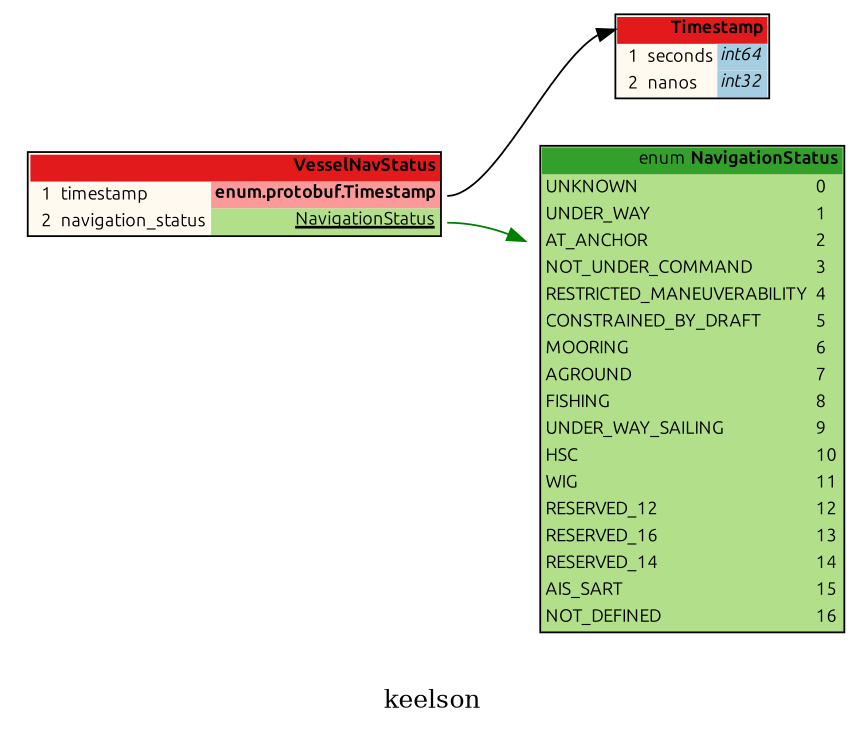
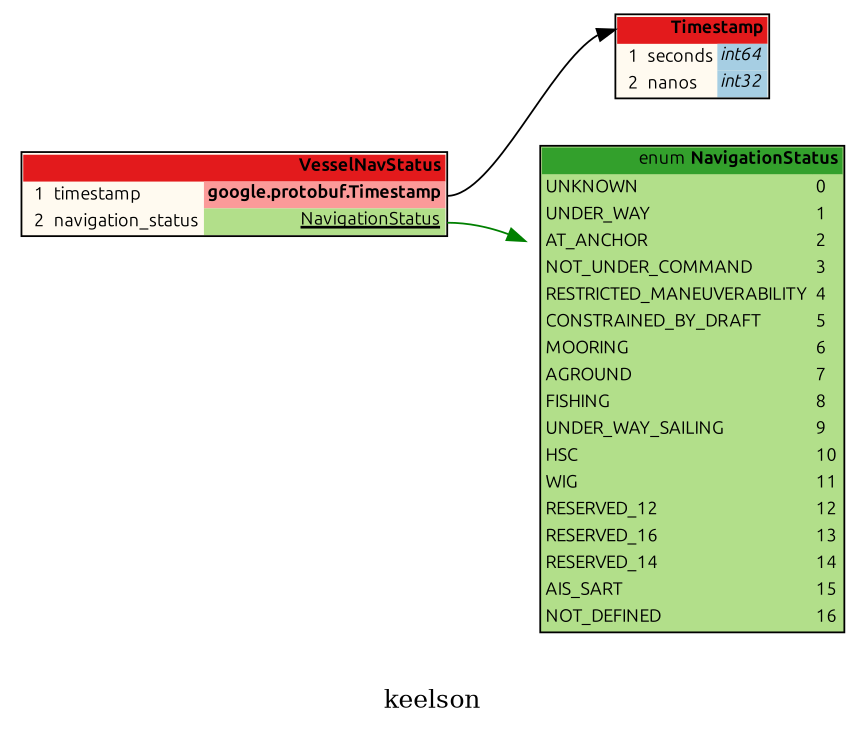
(326, 192) -> (325, 192)
